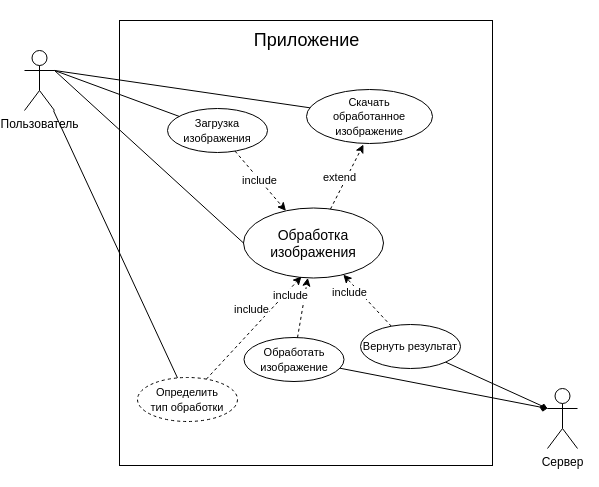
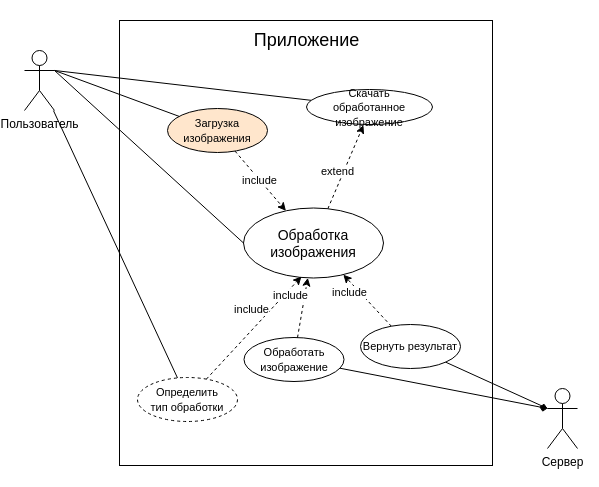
(370, 117) -> (370, 107)
(218, 131) -> (218, 131)
